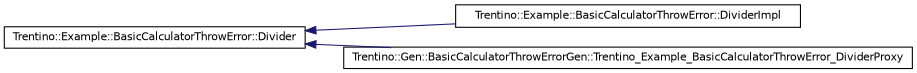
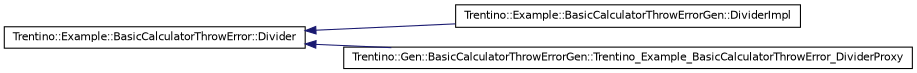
(628, 16) -> (628, 16)
